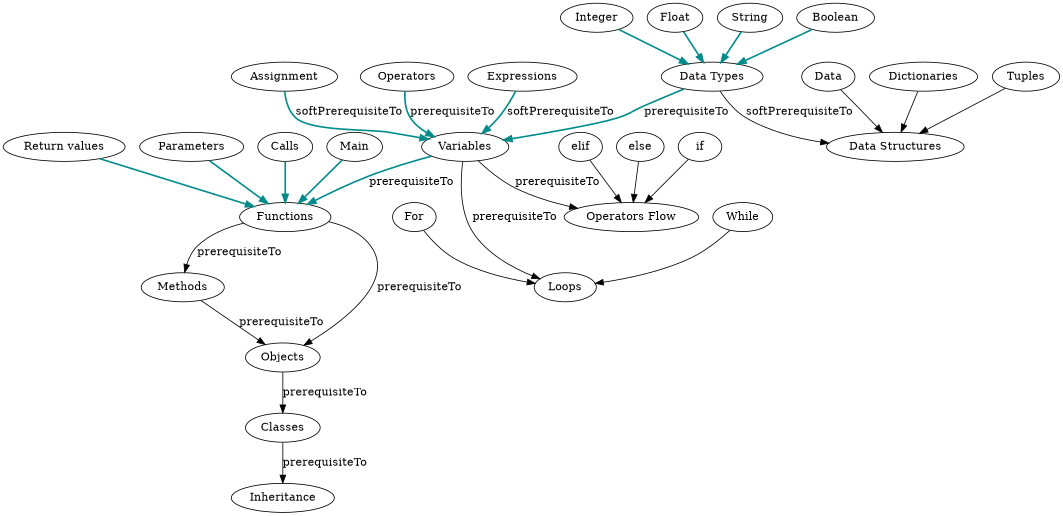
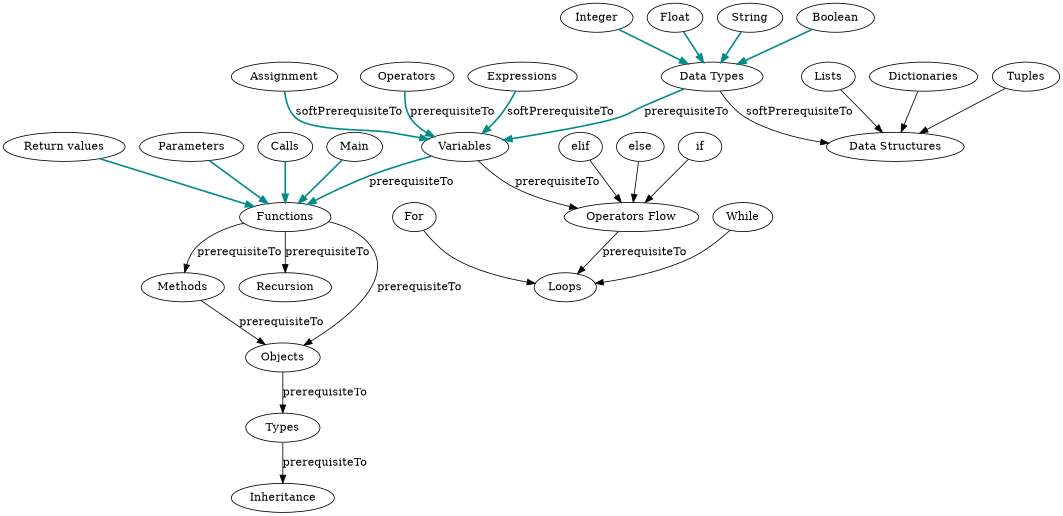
(828, 77) -> (828, 77)
(474, 233) -> (601, 250)
none -> (285, 287)
(283, 428) -> (283, 428)
